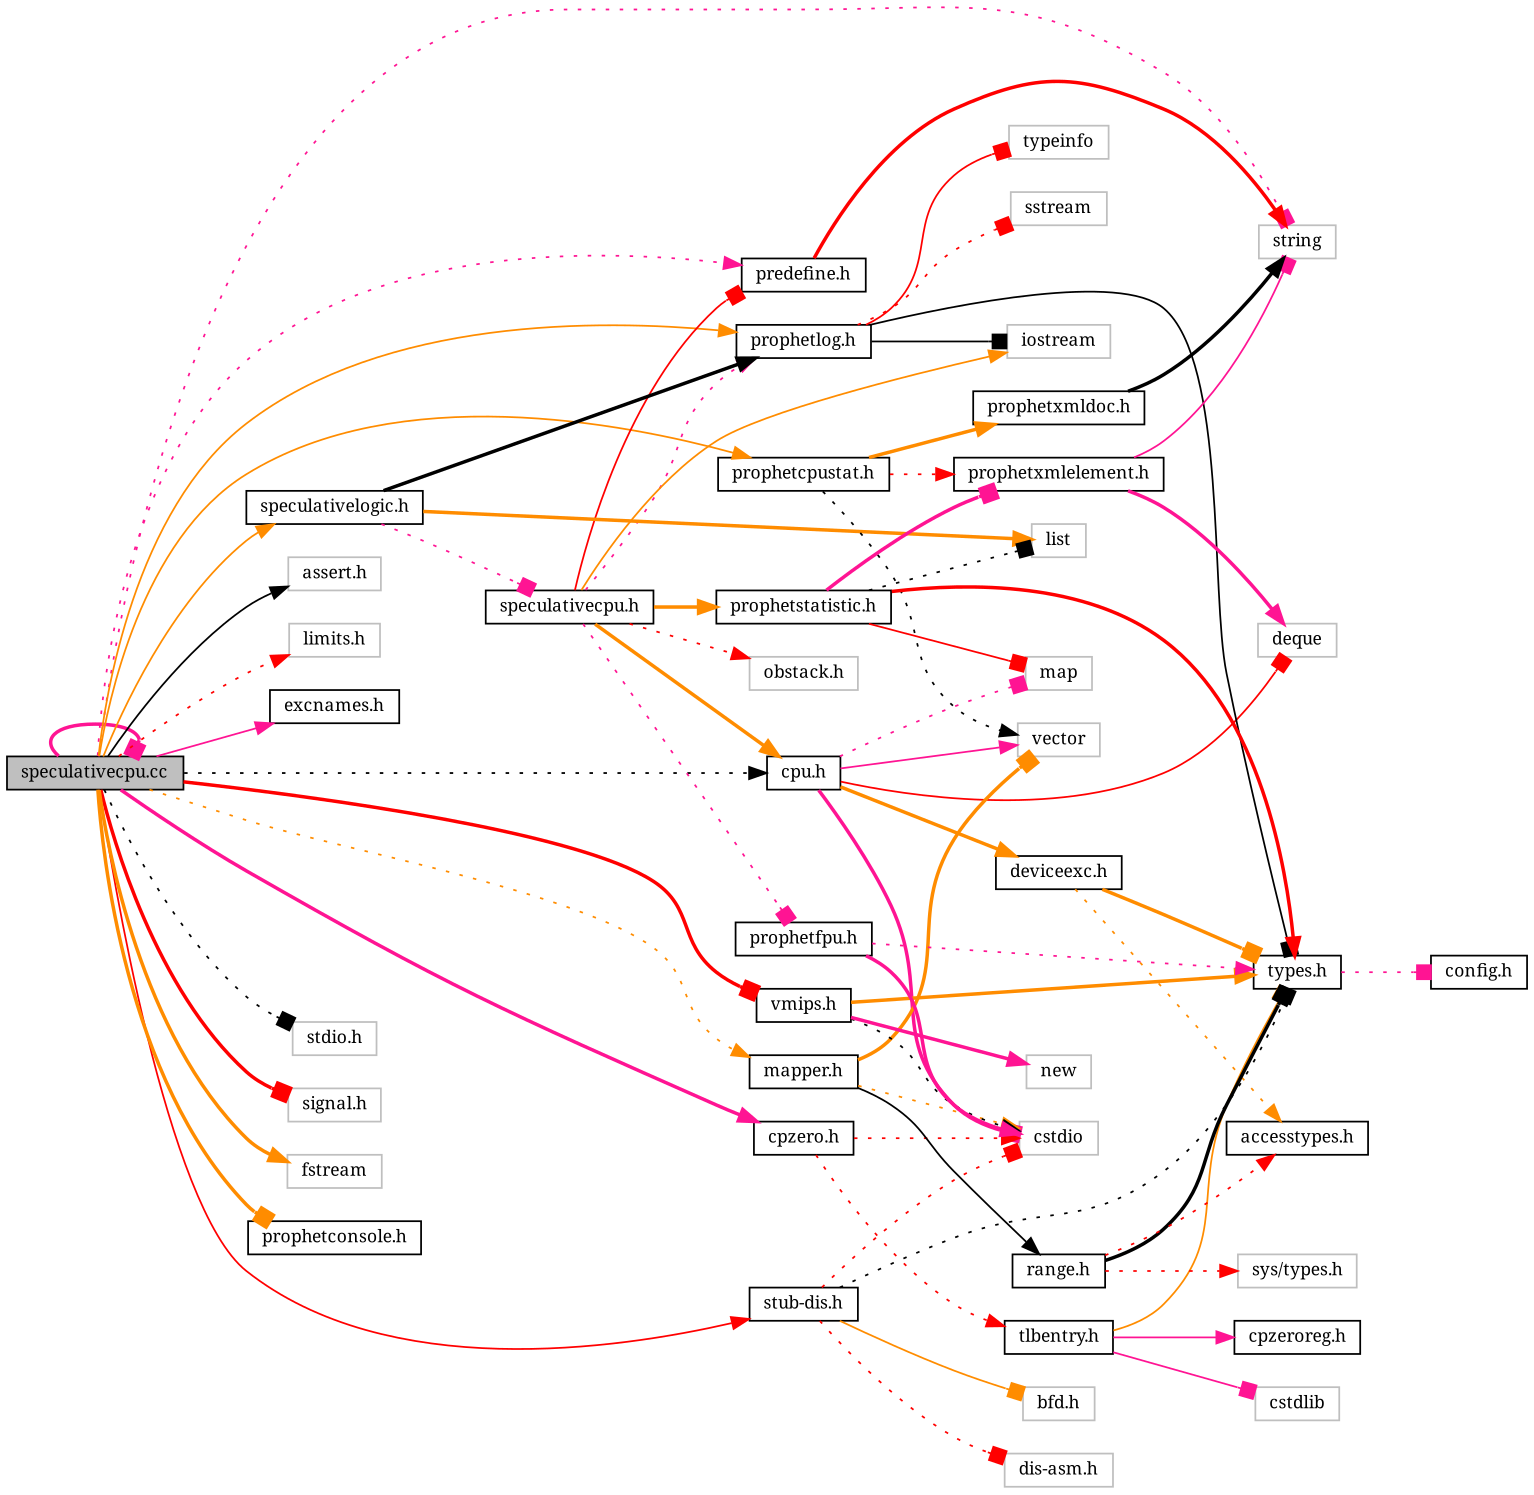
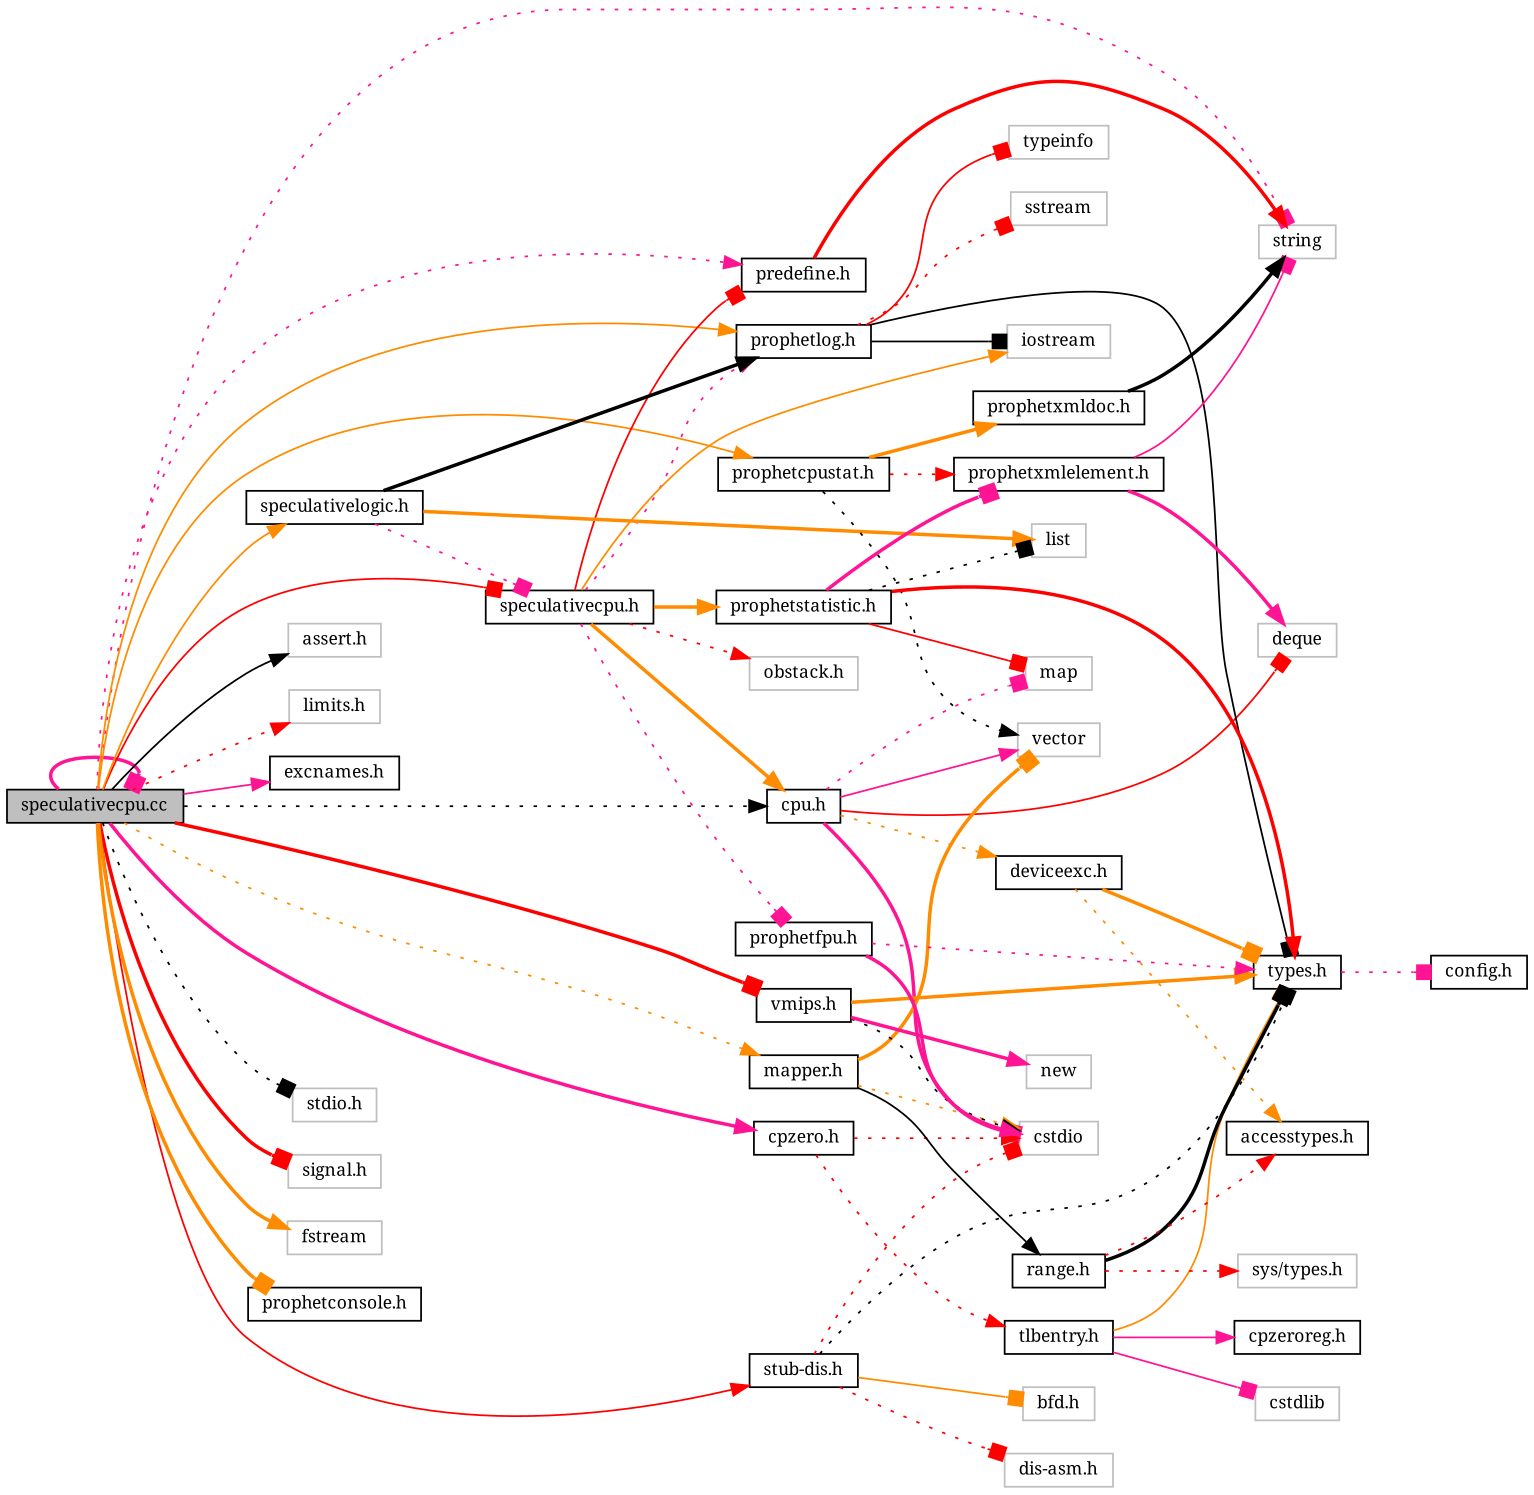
none -> (249, 606)
(919, 818) -> (910, 834)
